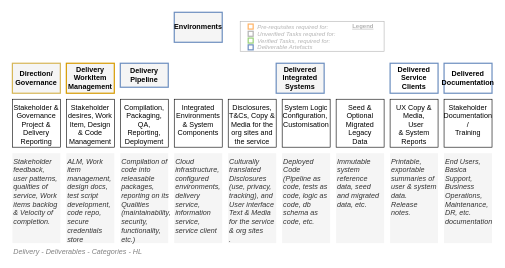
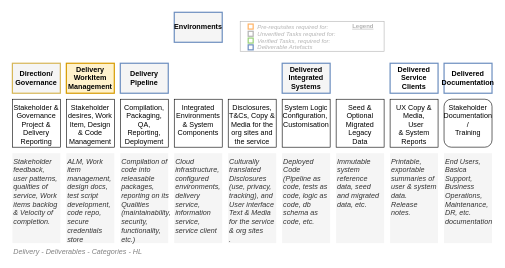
(144, 75) -> (144, 78)
(90, 78) -> (90, 78)
(300, 78) -> (306, 78)
(468, 123) -> (468, 123)
